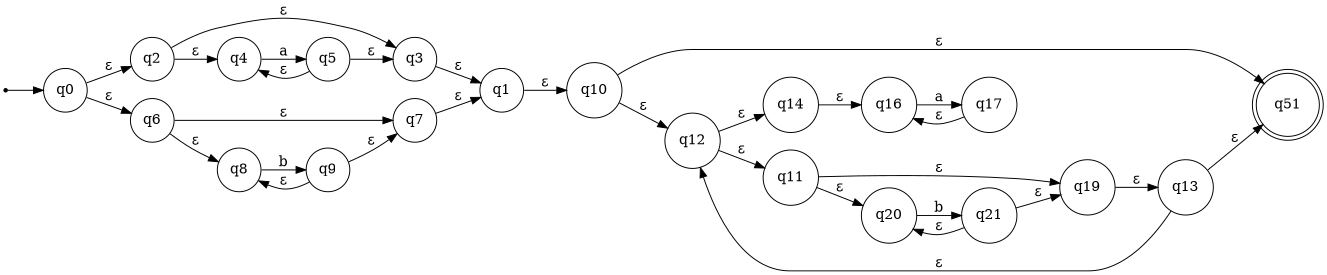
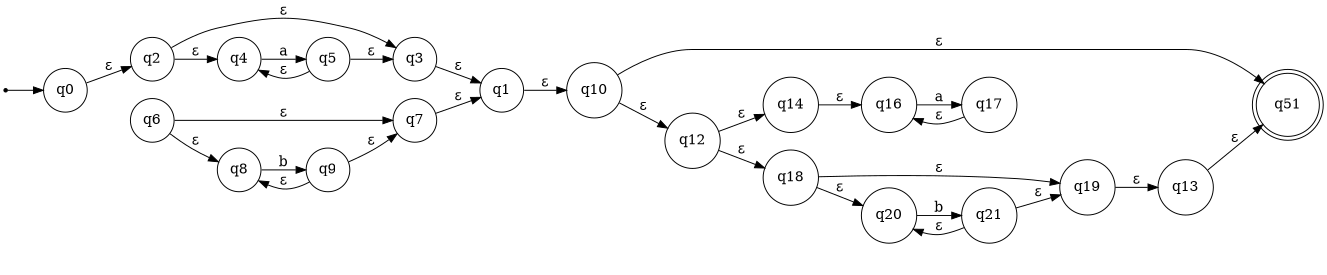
(104, 104) -> none
(791, 178) -> (791, 178)
(924, 271) -> none
